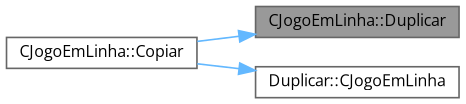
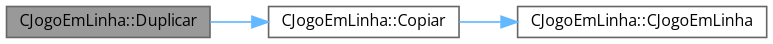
(218, 39) -> (231, 22)
(357, 82) -> (642, 22)
